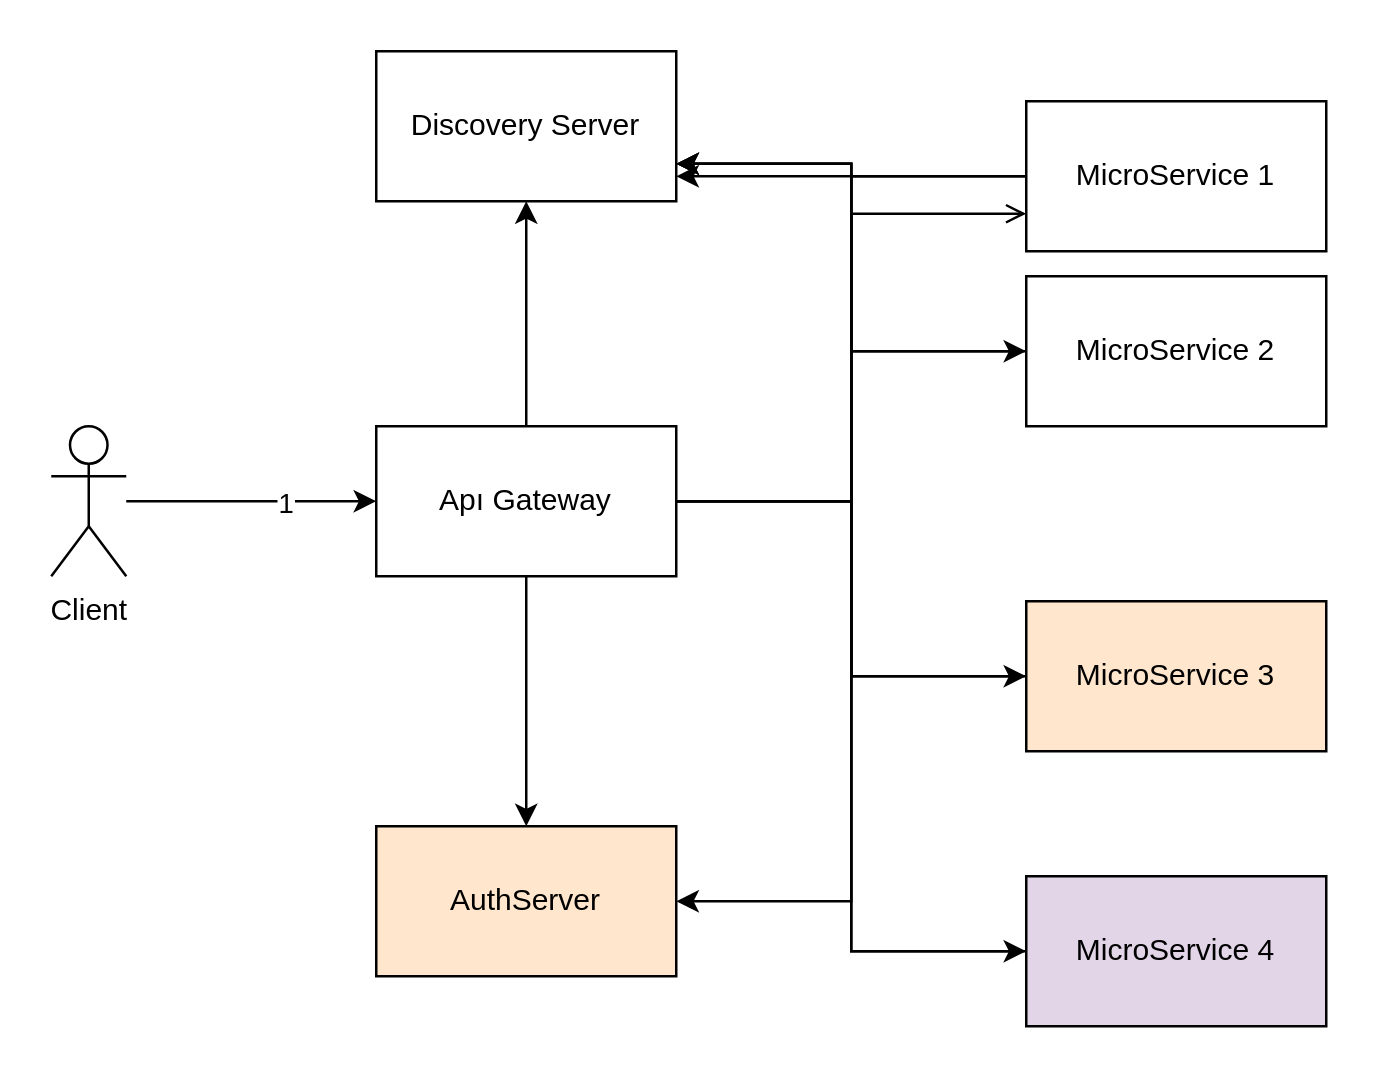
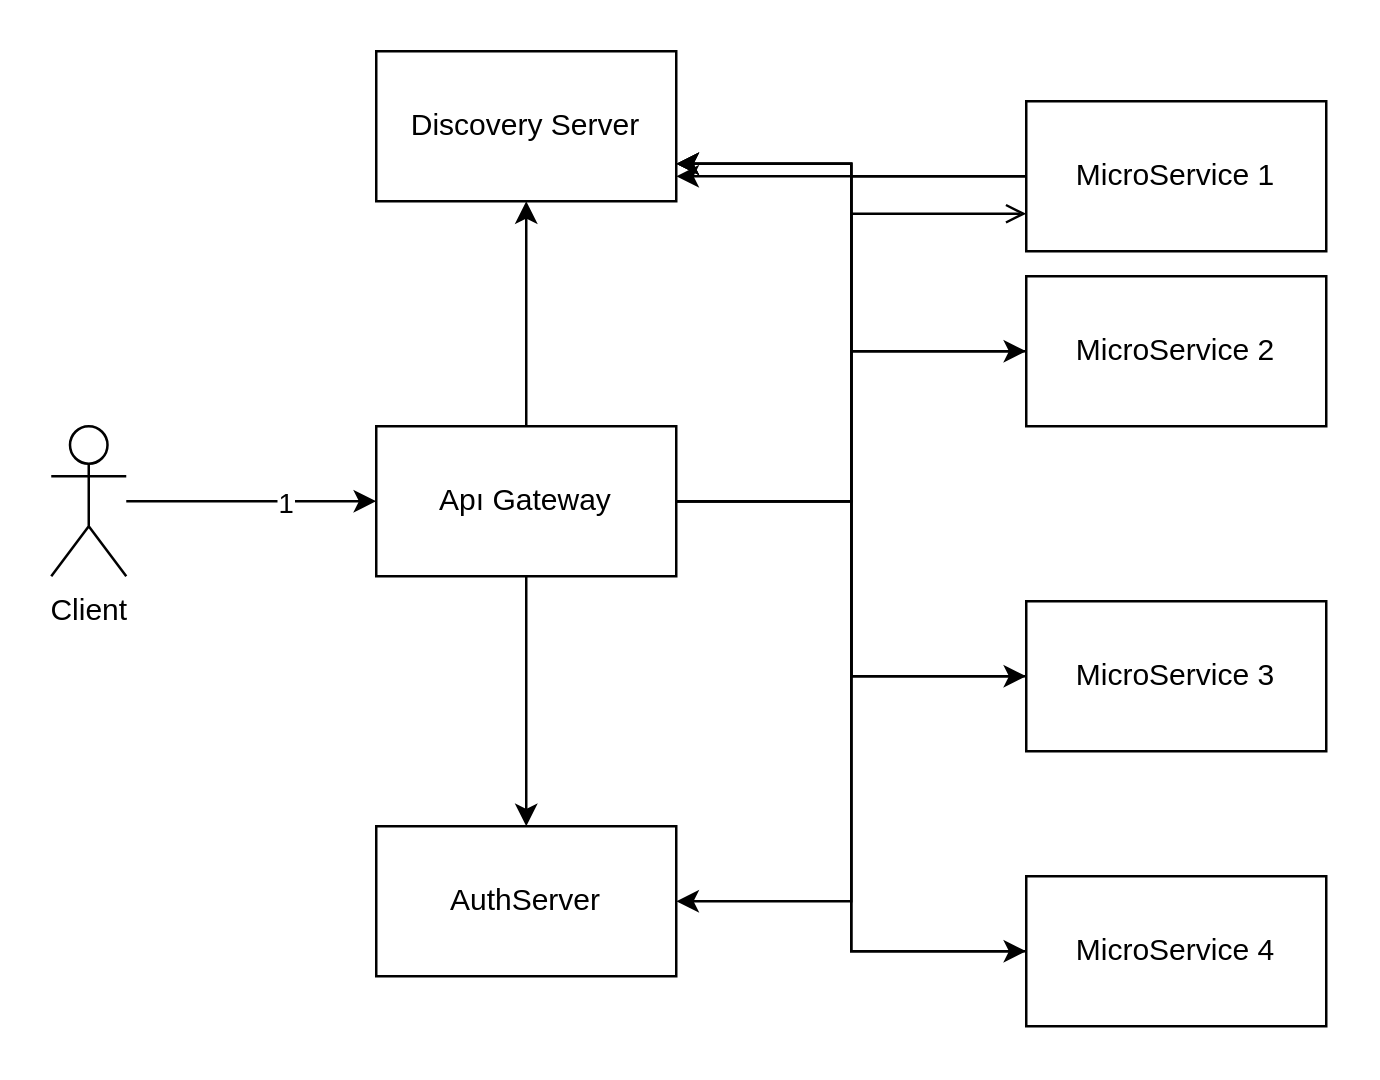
(1176, 676) -> (1176, 676)
(526, 901) -> (526, 901)
(1176, 951) -> (1176, 951)
